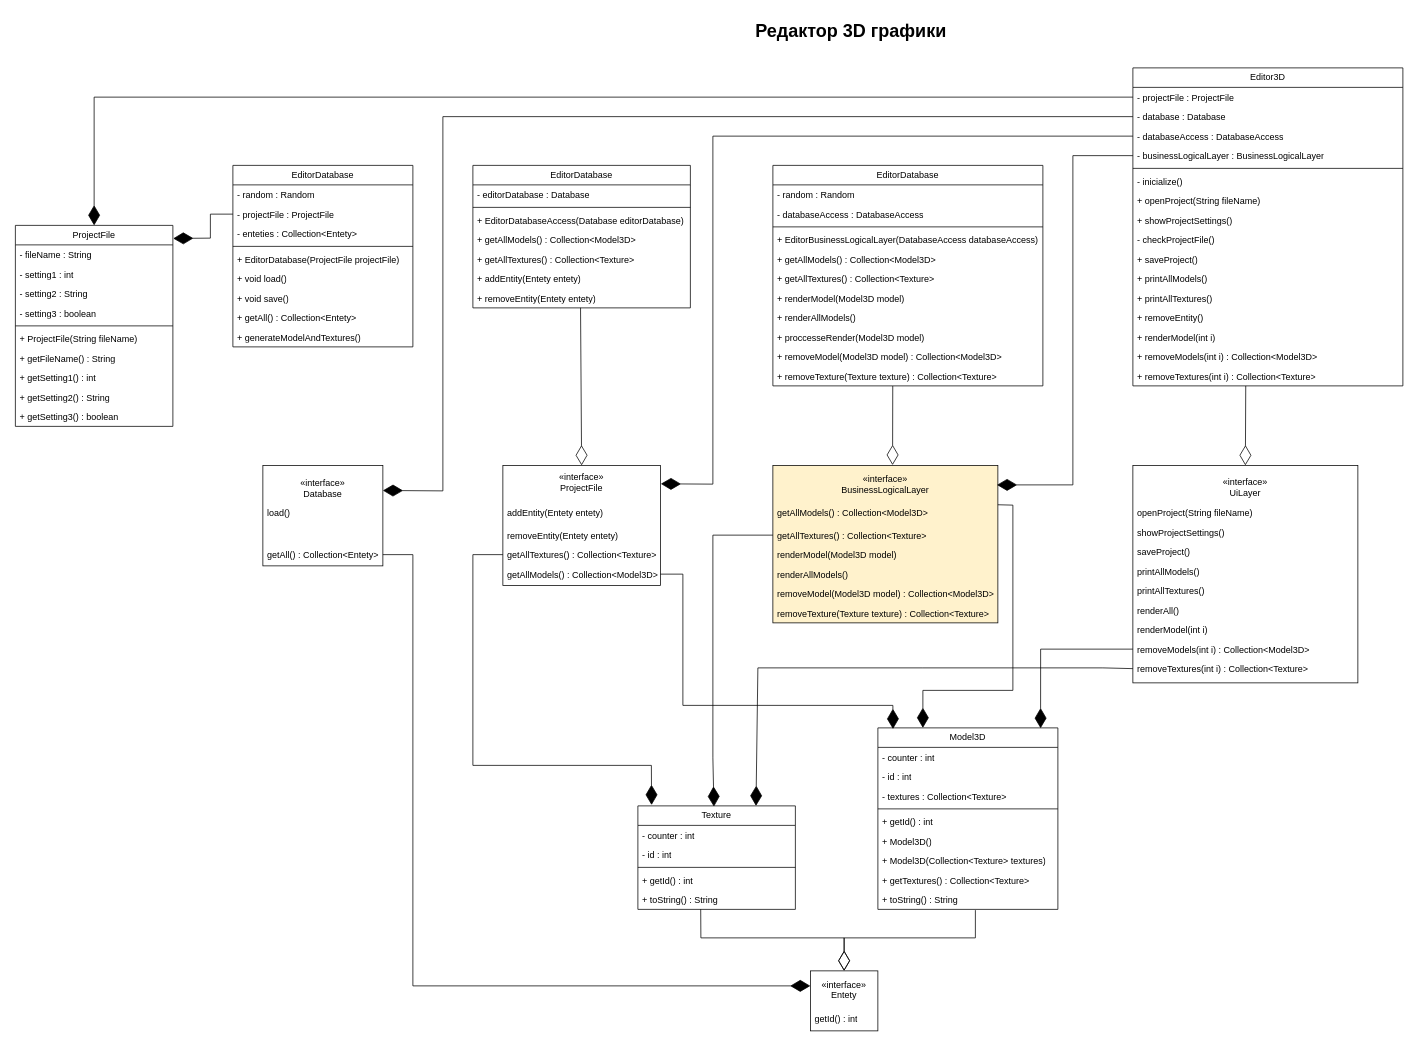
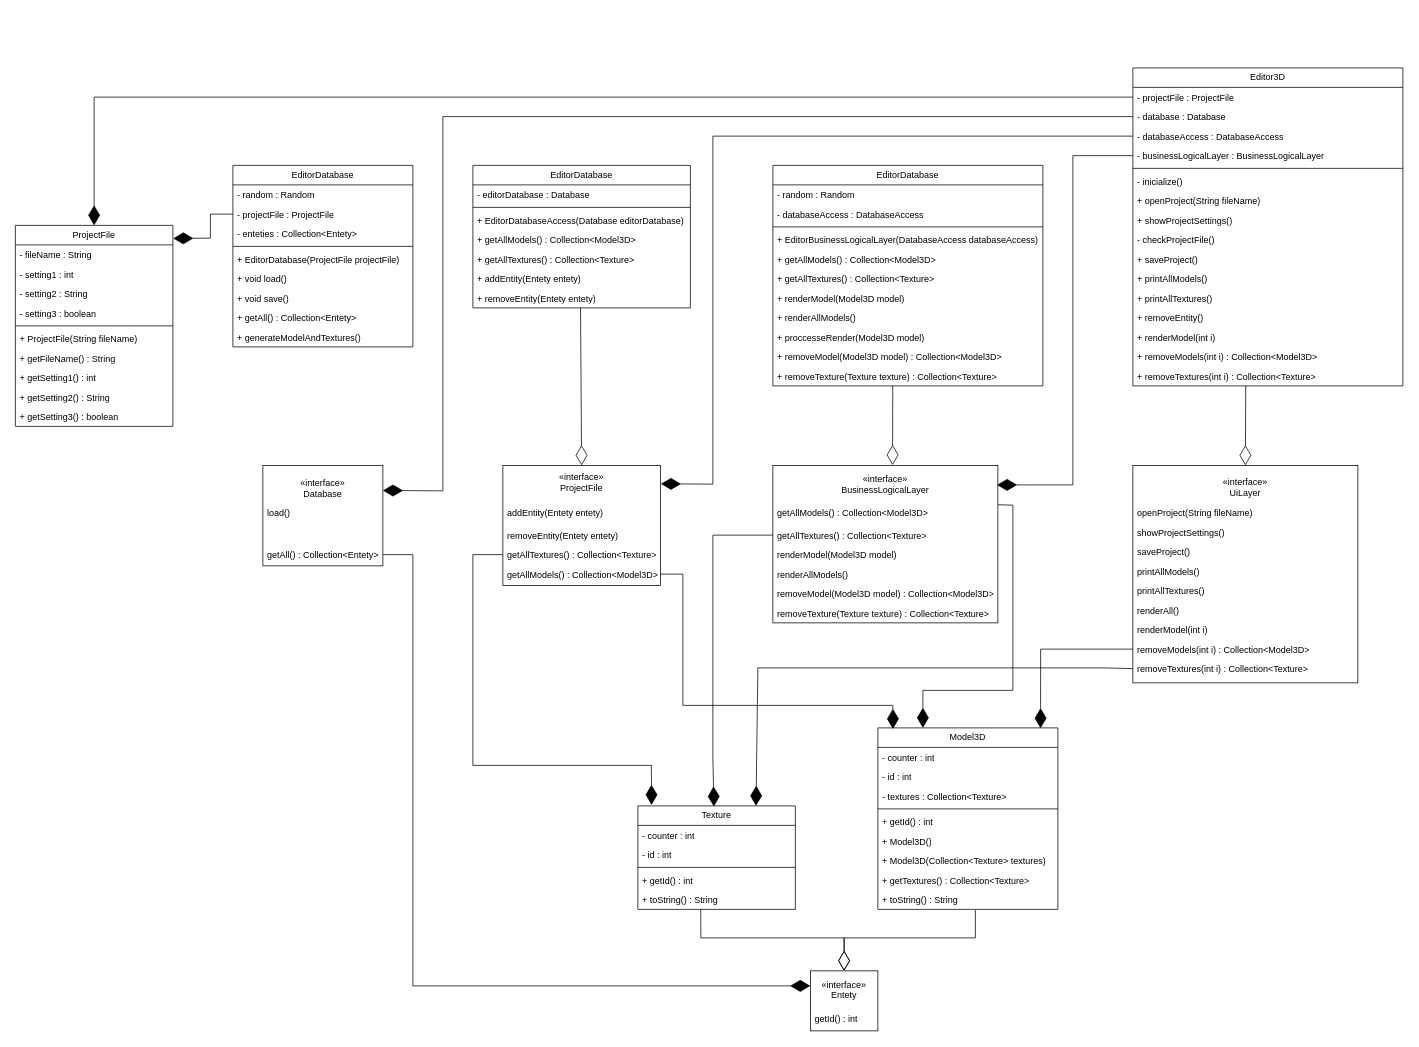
(852, 30) -> none
(885, 544) -> (885, 544)
